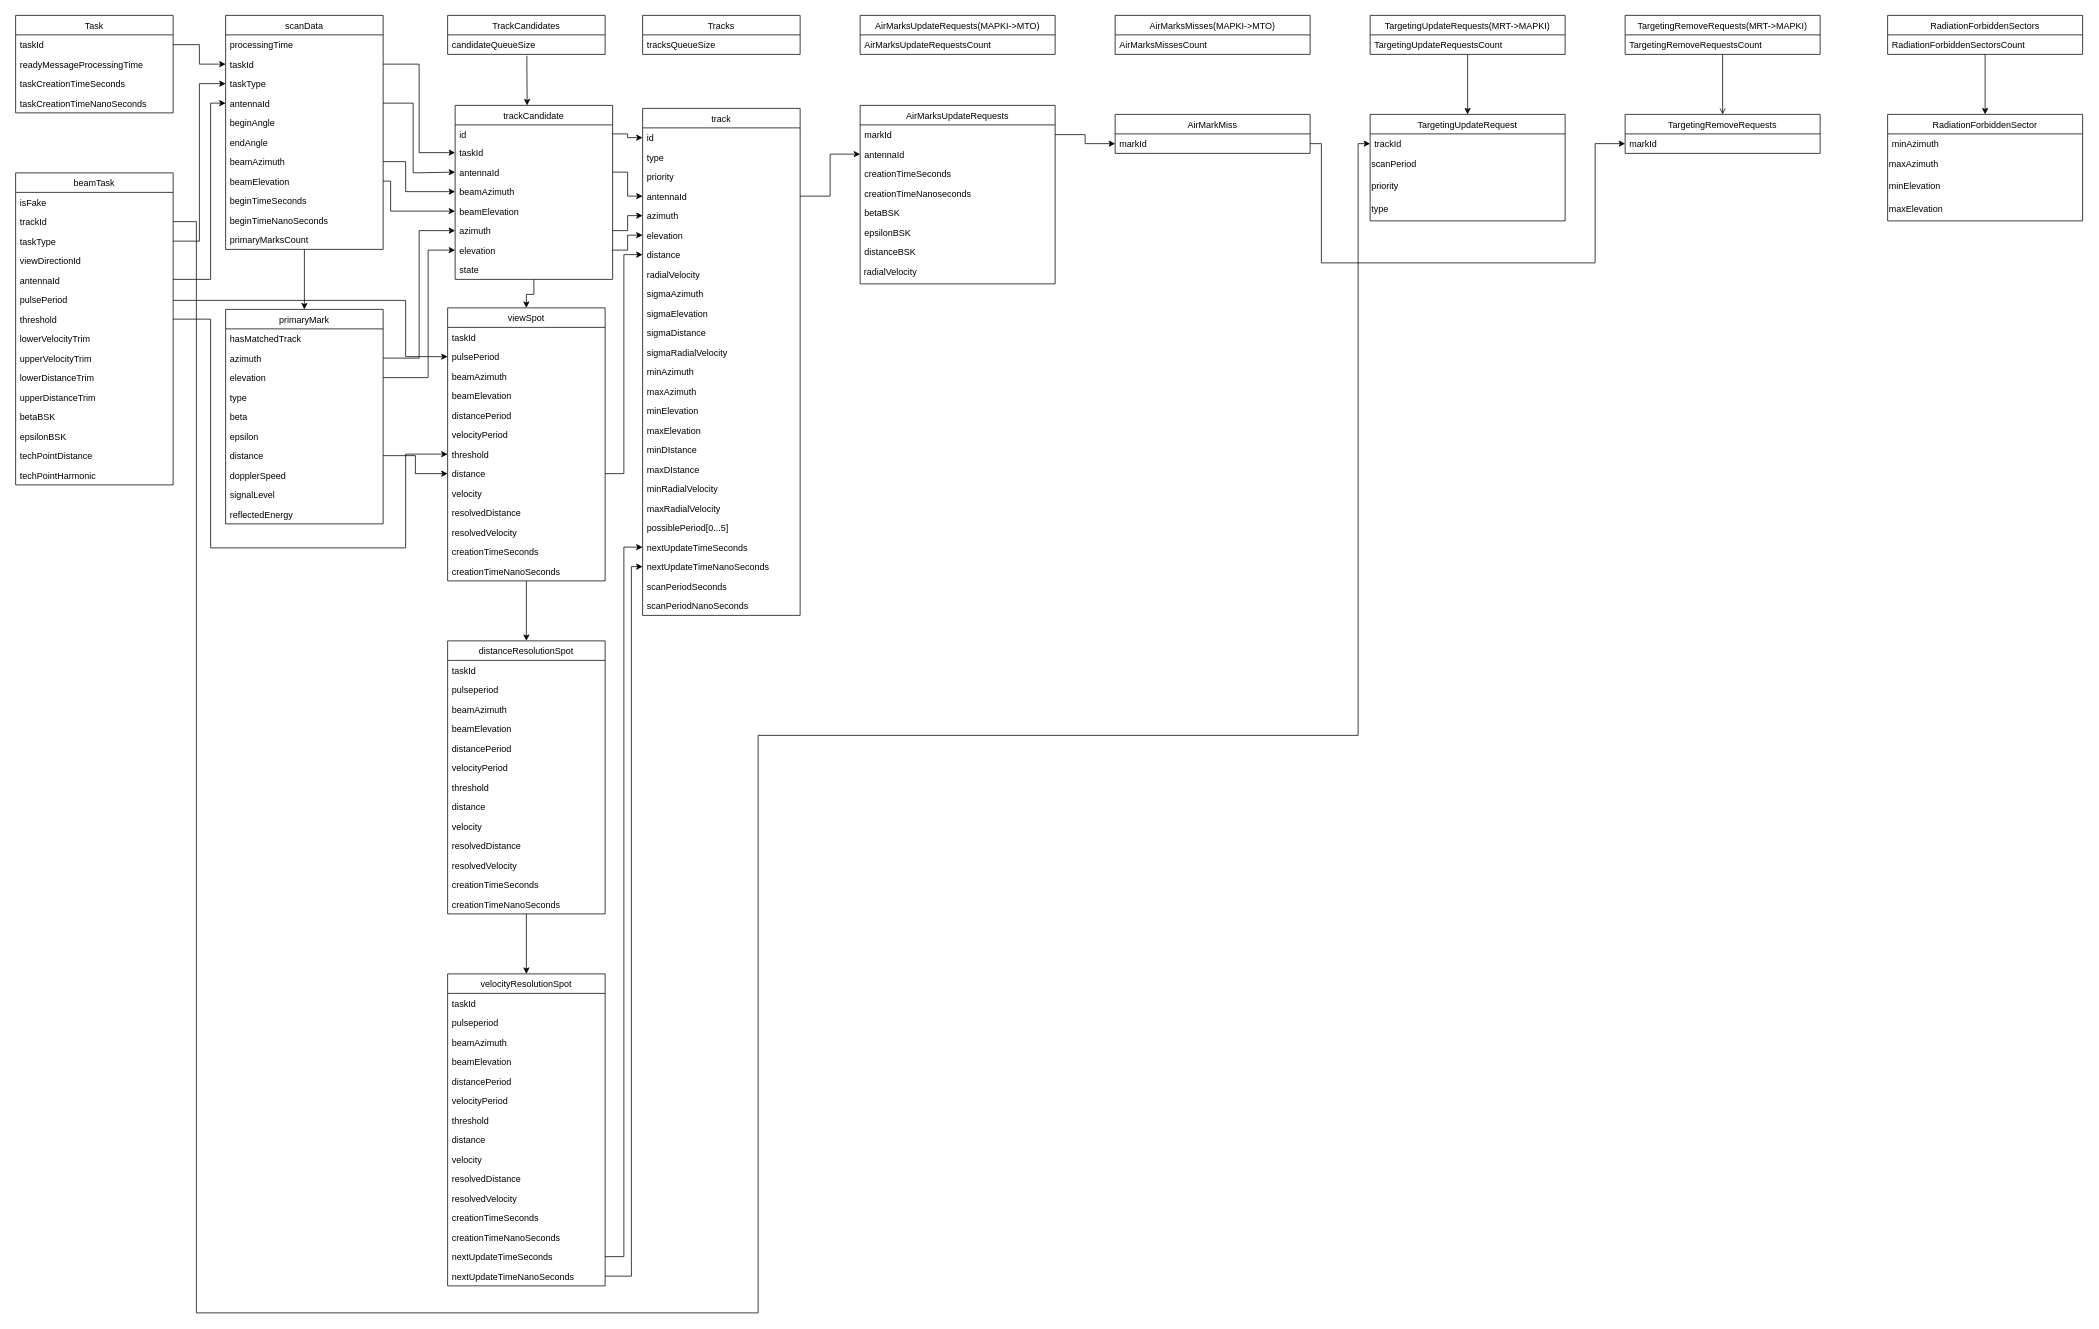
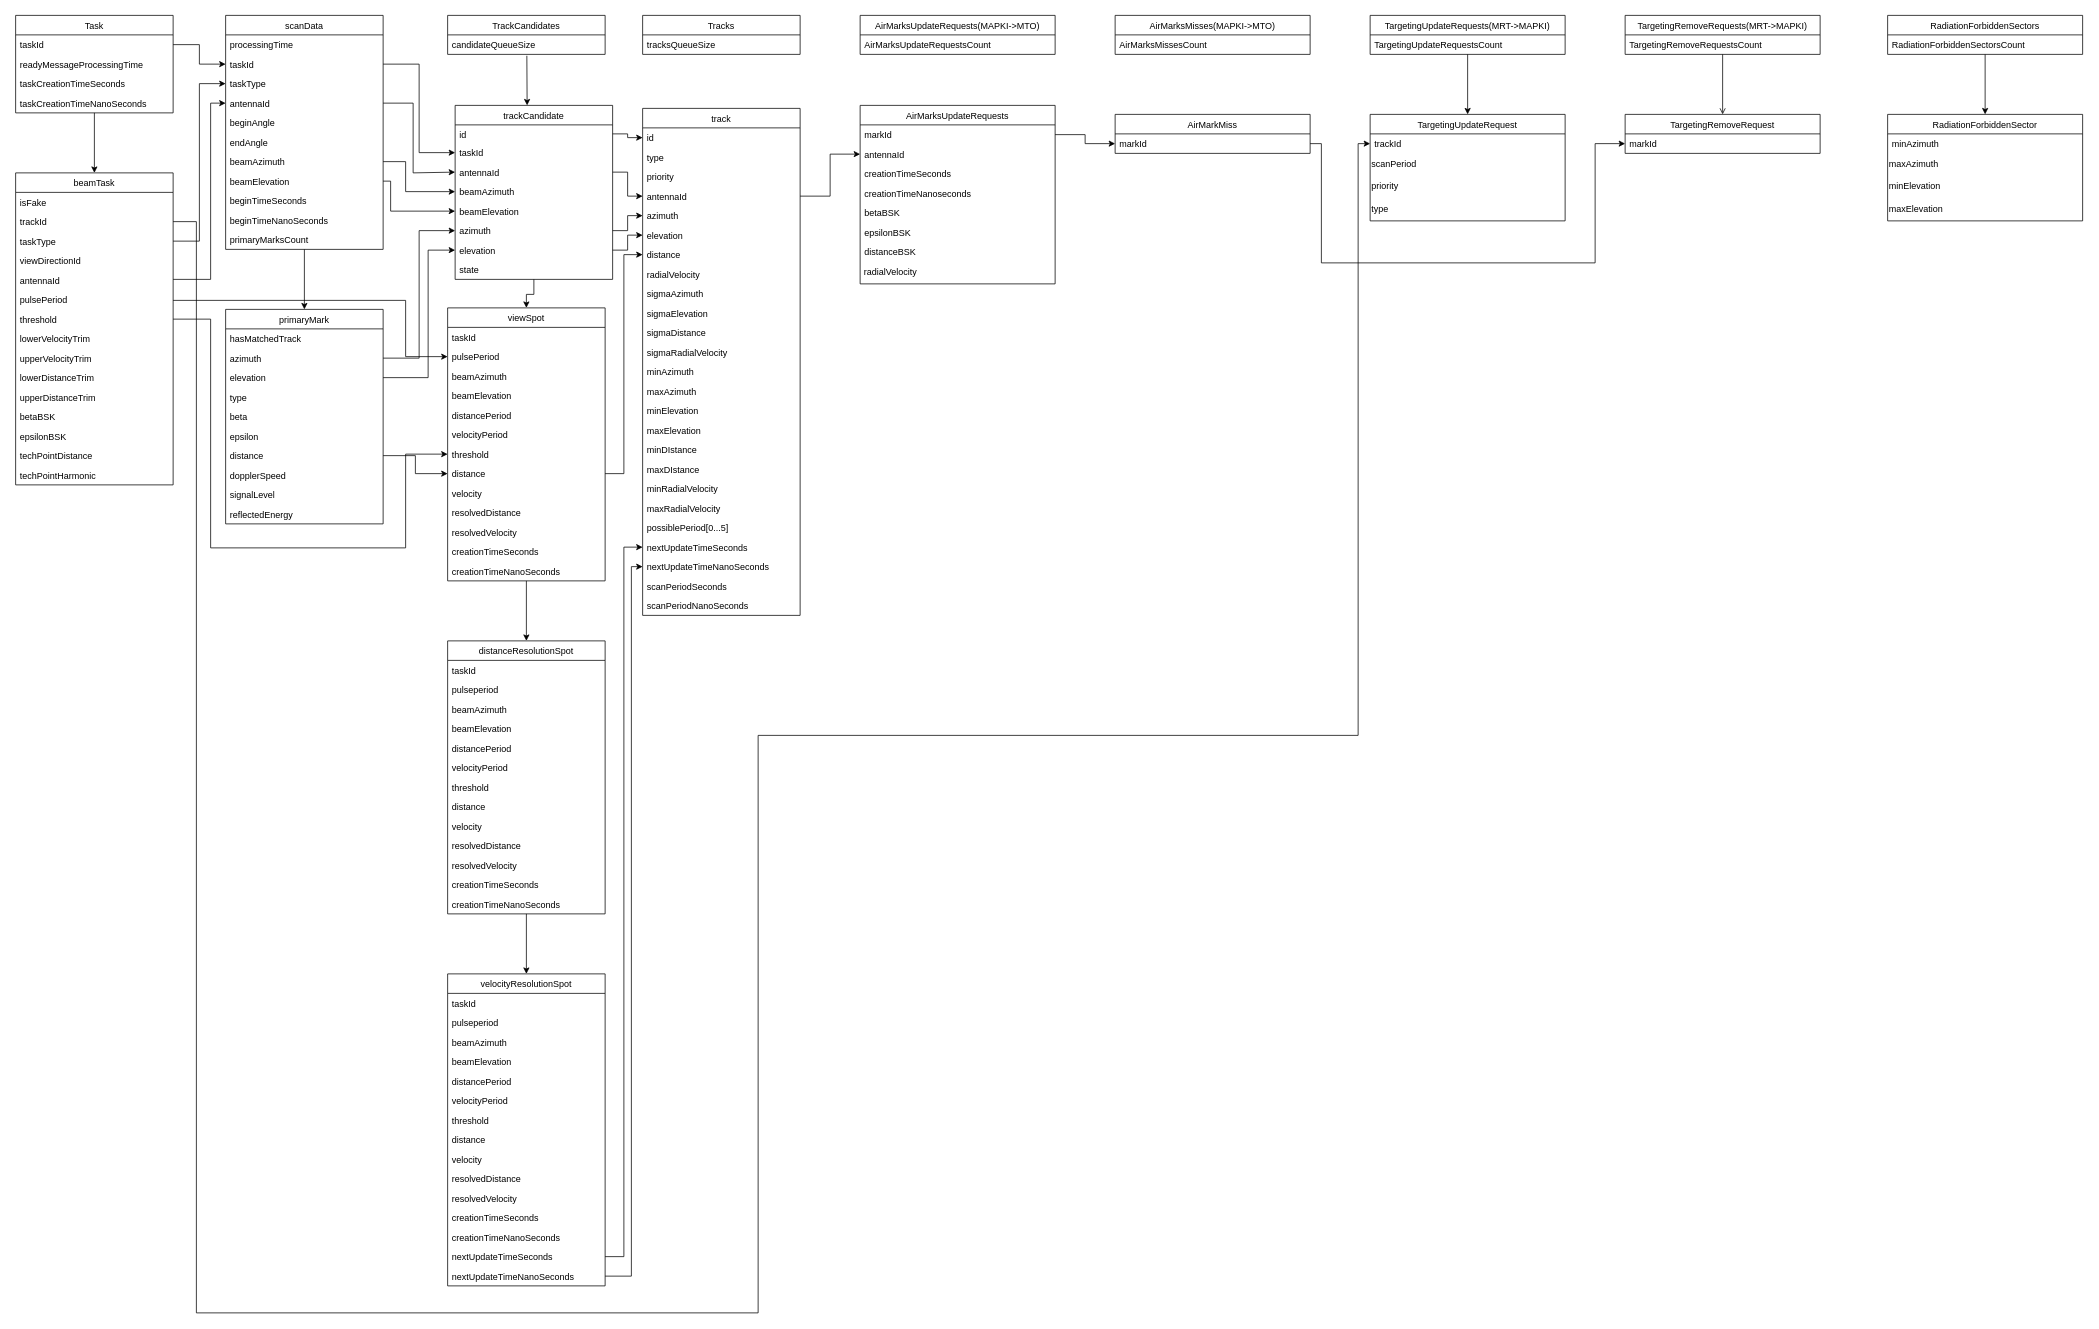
(1722, 125) -> (1722, 125)
none -> (94, 140)
